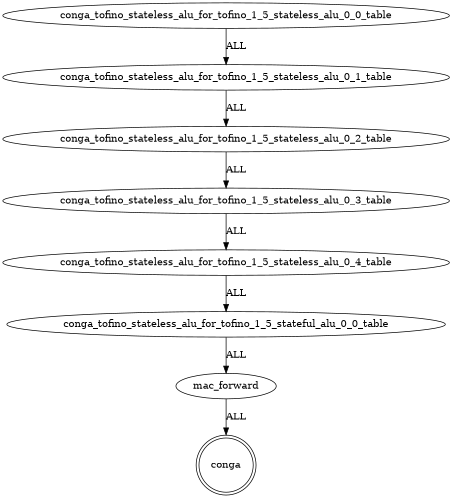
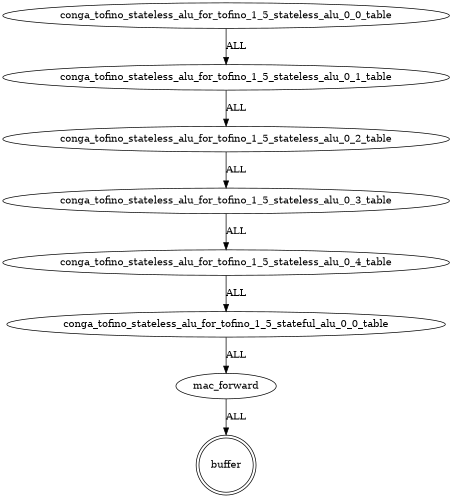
(226, 465) -> (226, 465)
